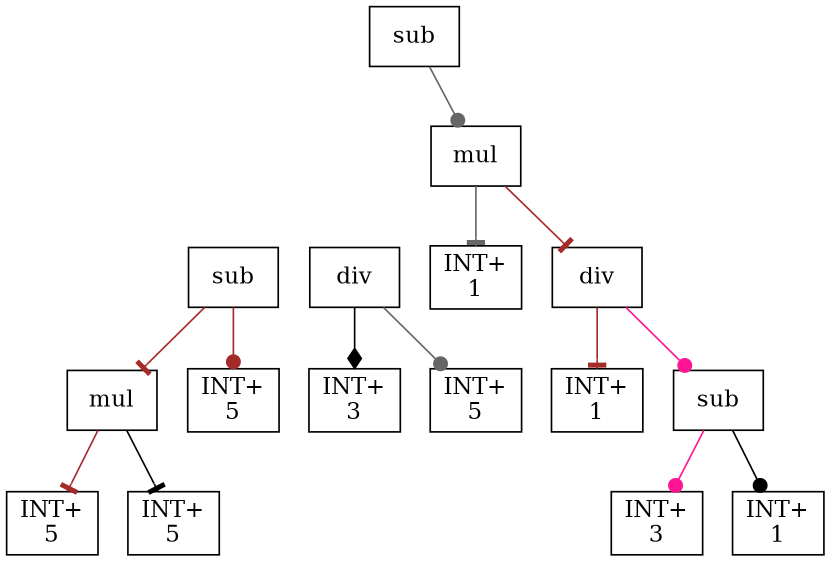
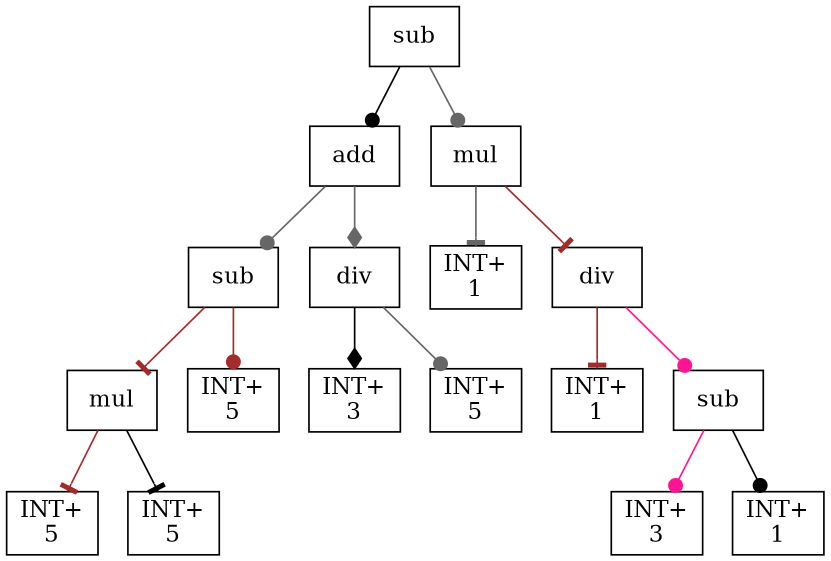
none -> (355, 156)
